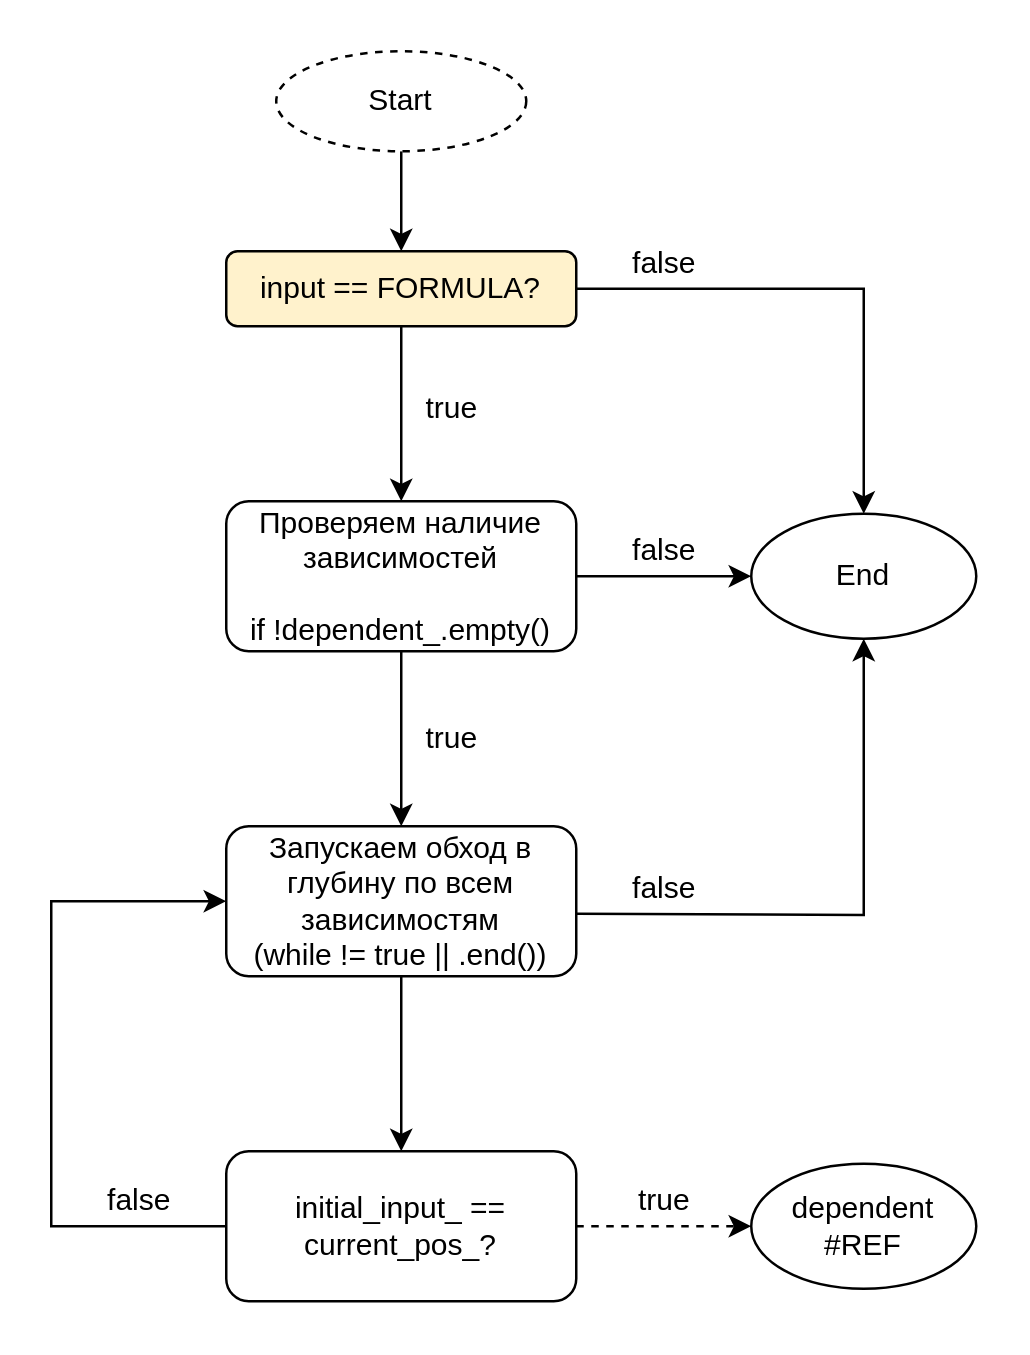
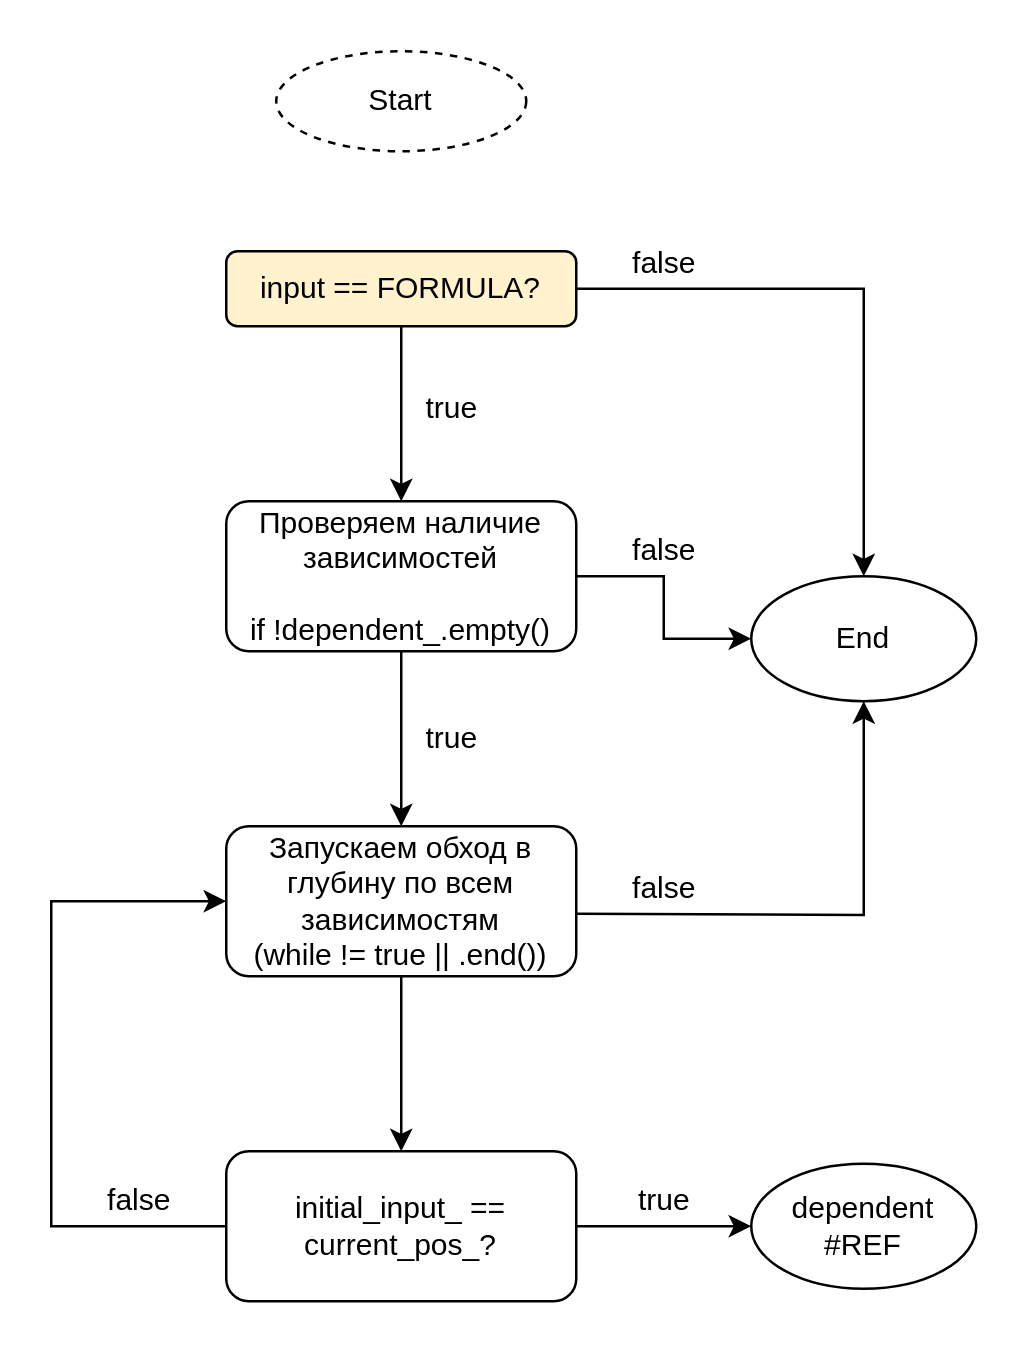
(401, 193) -> none
(864, 576) -> (864, 639)
(652, 1226) -> (652, 1226)
